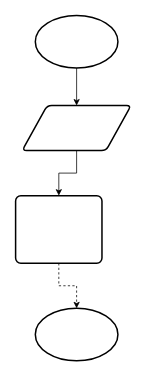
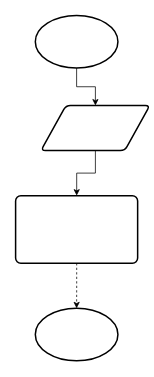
(77, 128) -> (95, 128)
(59, 229) -> (77, 229)
